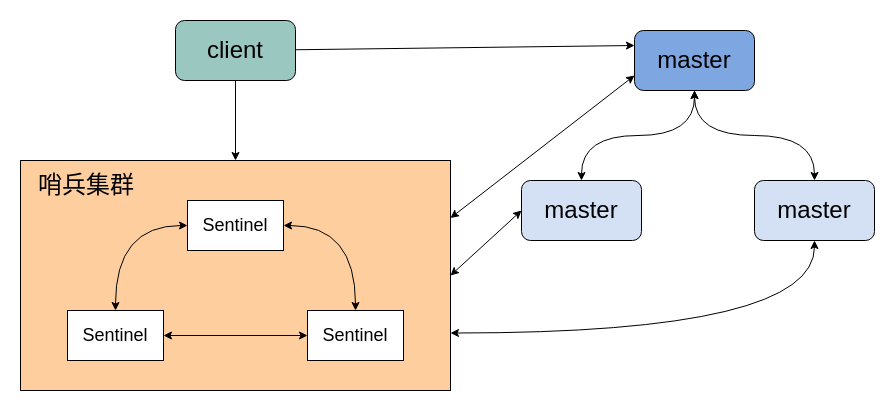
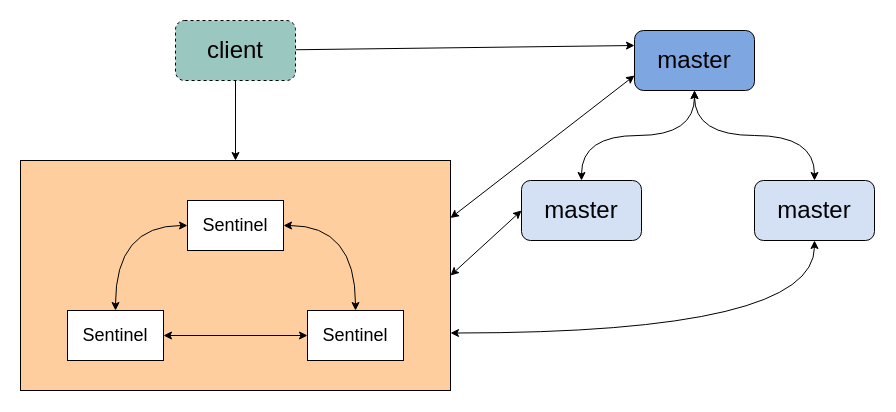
(236, 51) -> (236, 51)
(87, 186) -> none
